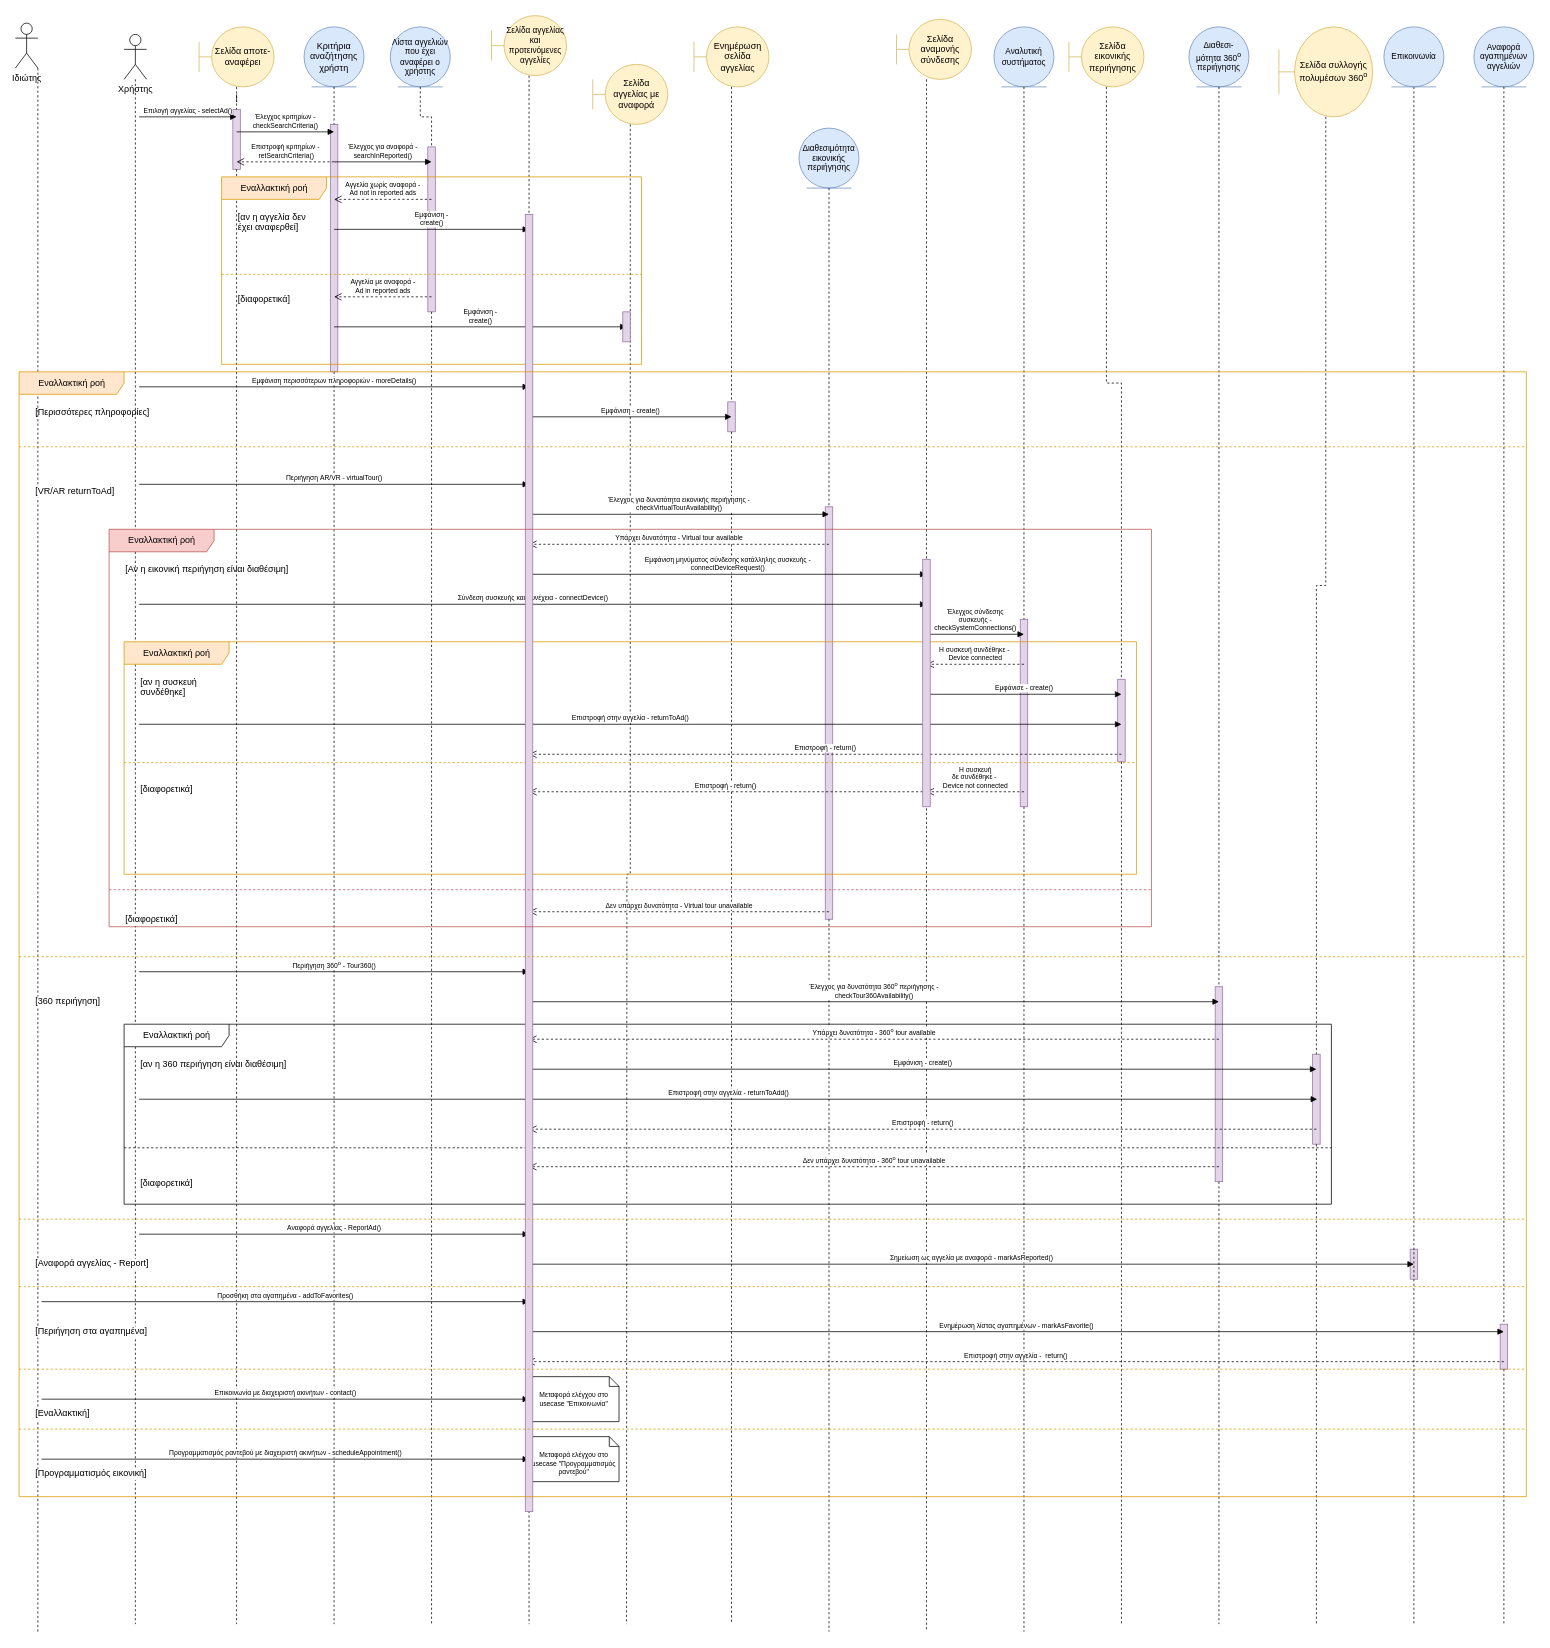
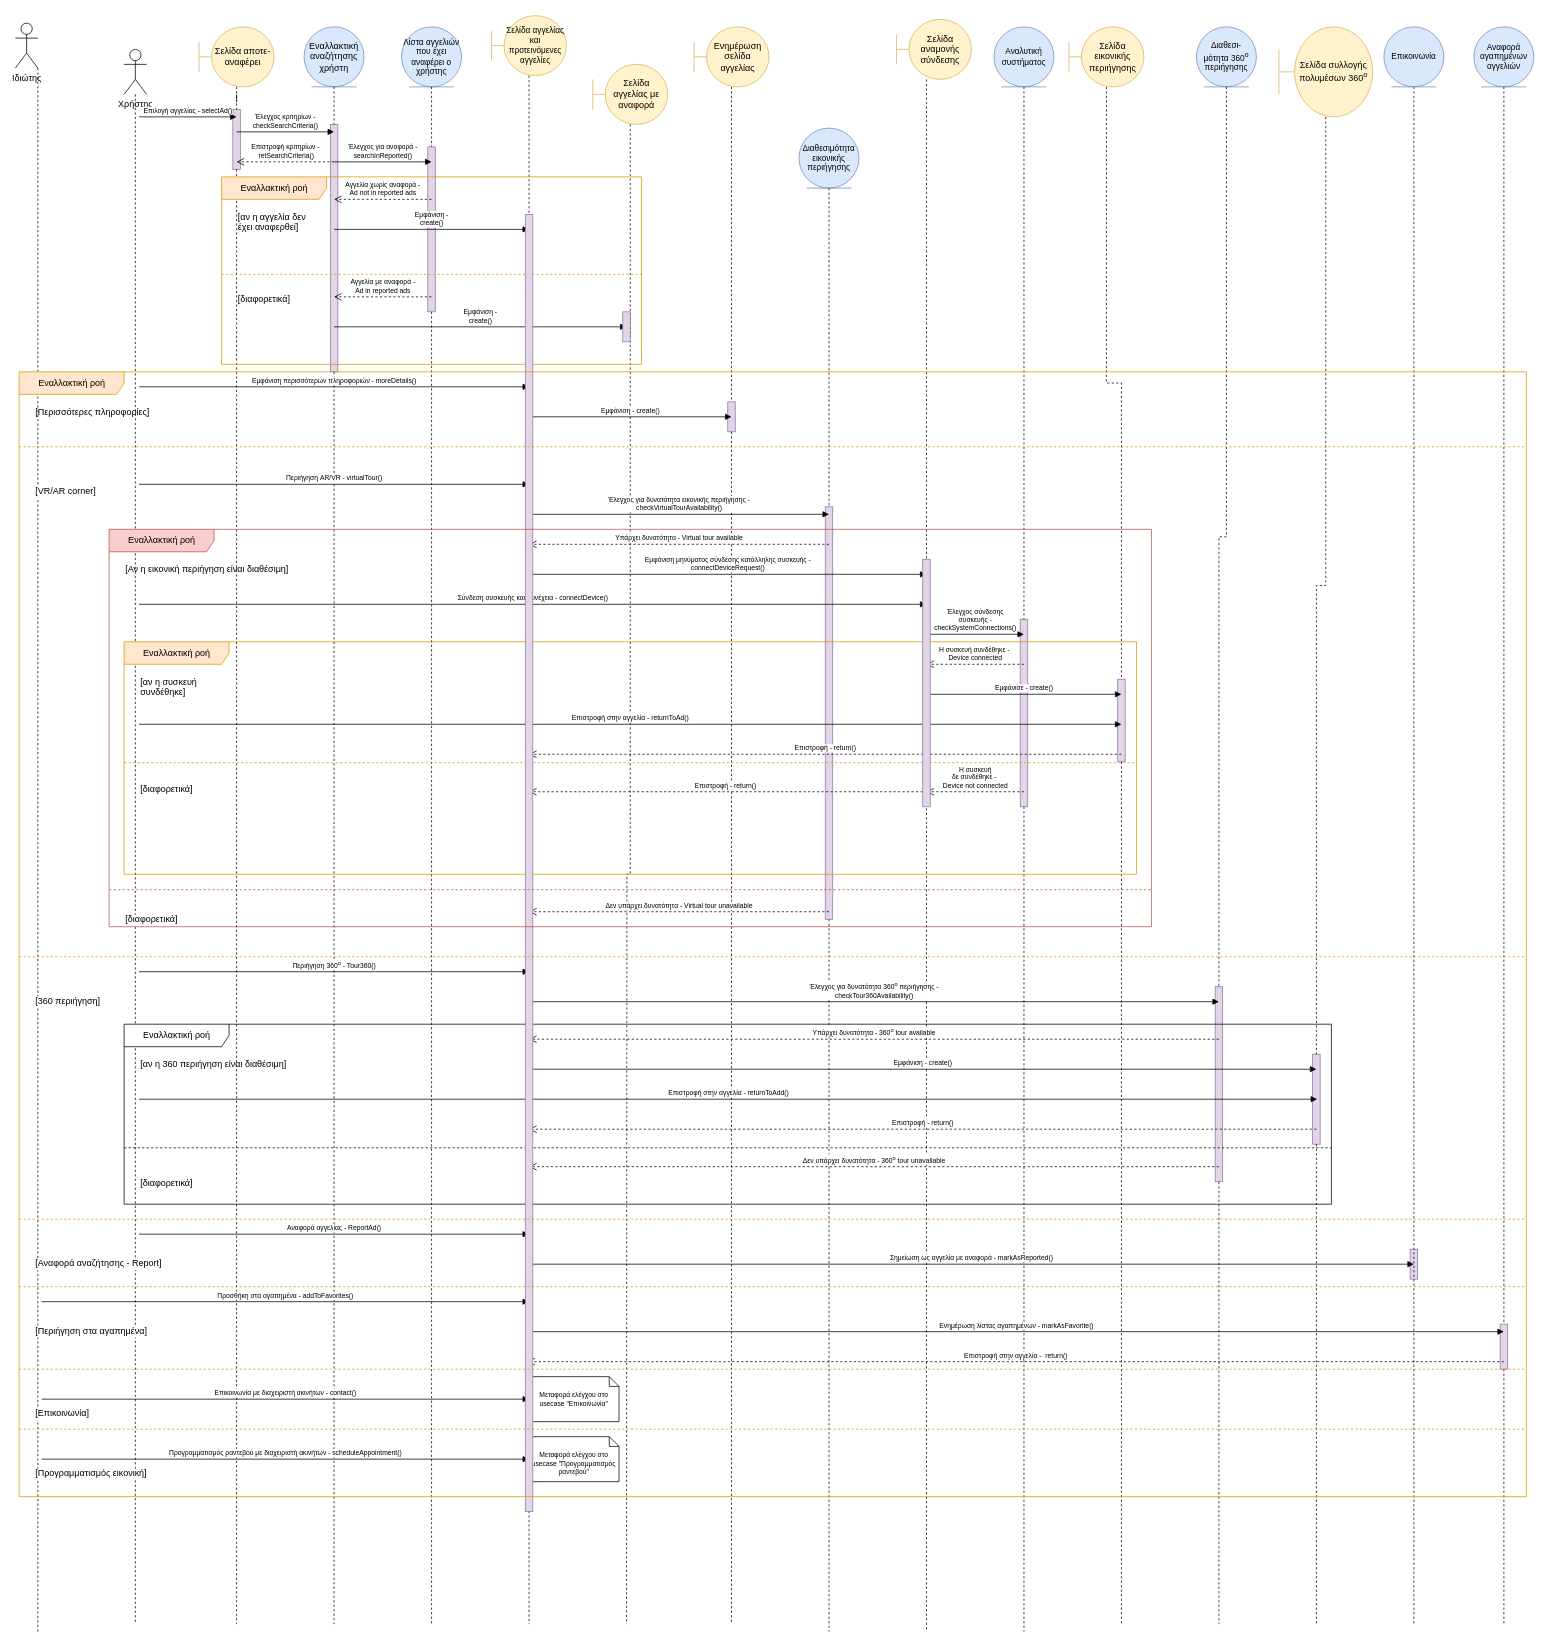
(135, 57) -> (135, 72)
(334, 57) -> (334, 57)
(420, 57) -> (432, 57)
(1219, 57) -> (1227, 57)
(79, 491) -> (69, 491)
(100, 1263) -> (105, 1263)
(68, 1413) -> (68, 1413)
